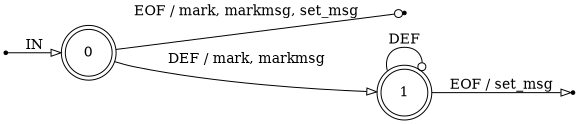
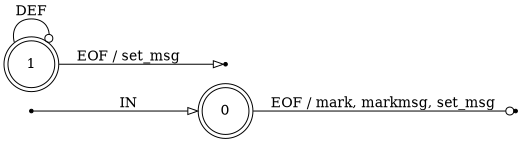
(240, 82) -> none
